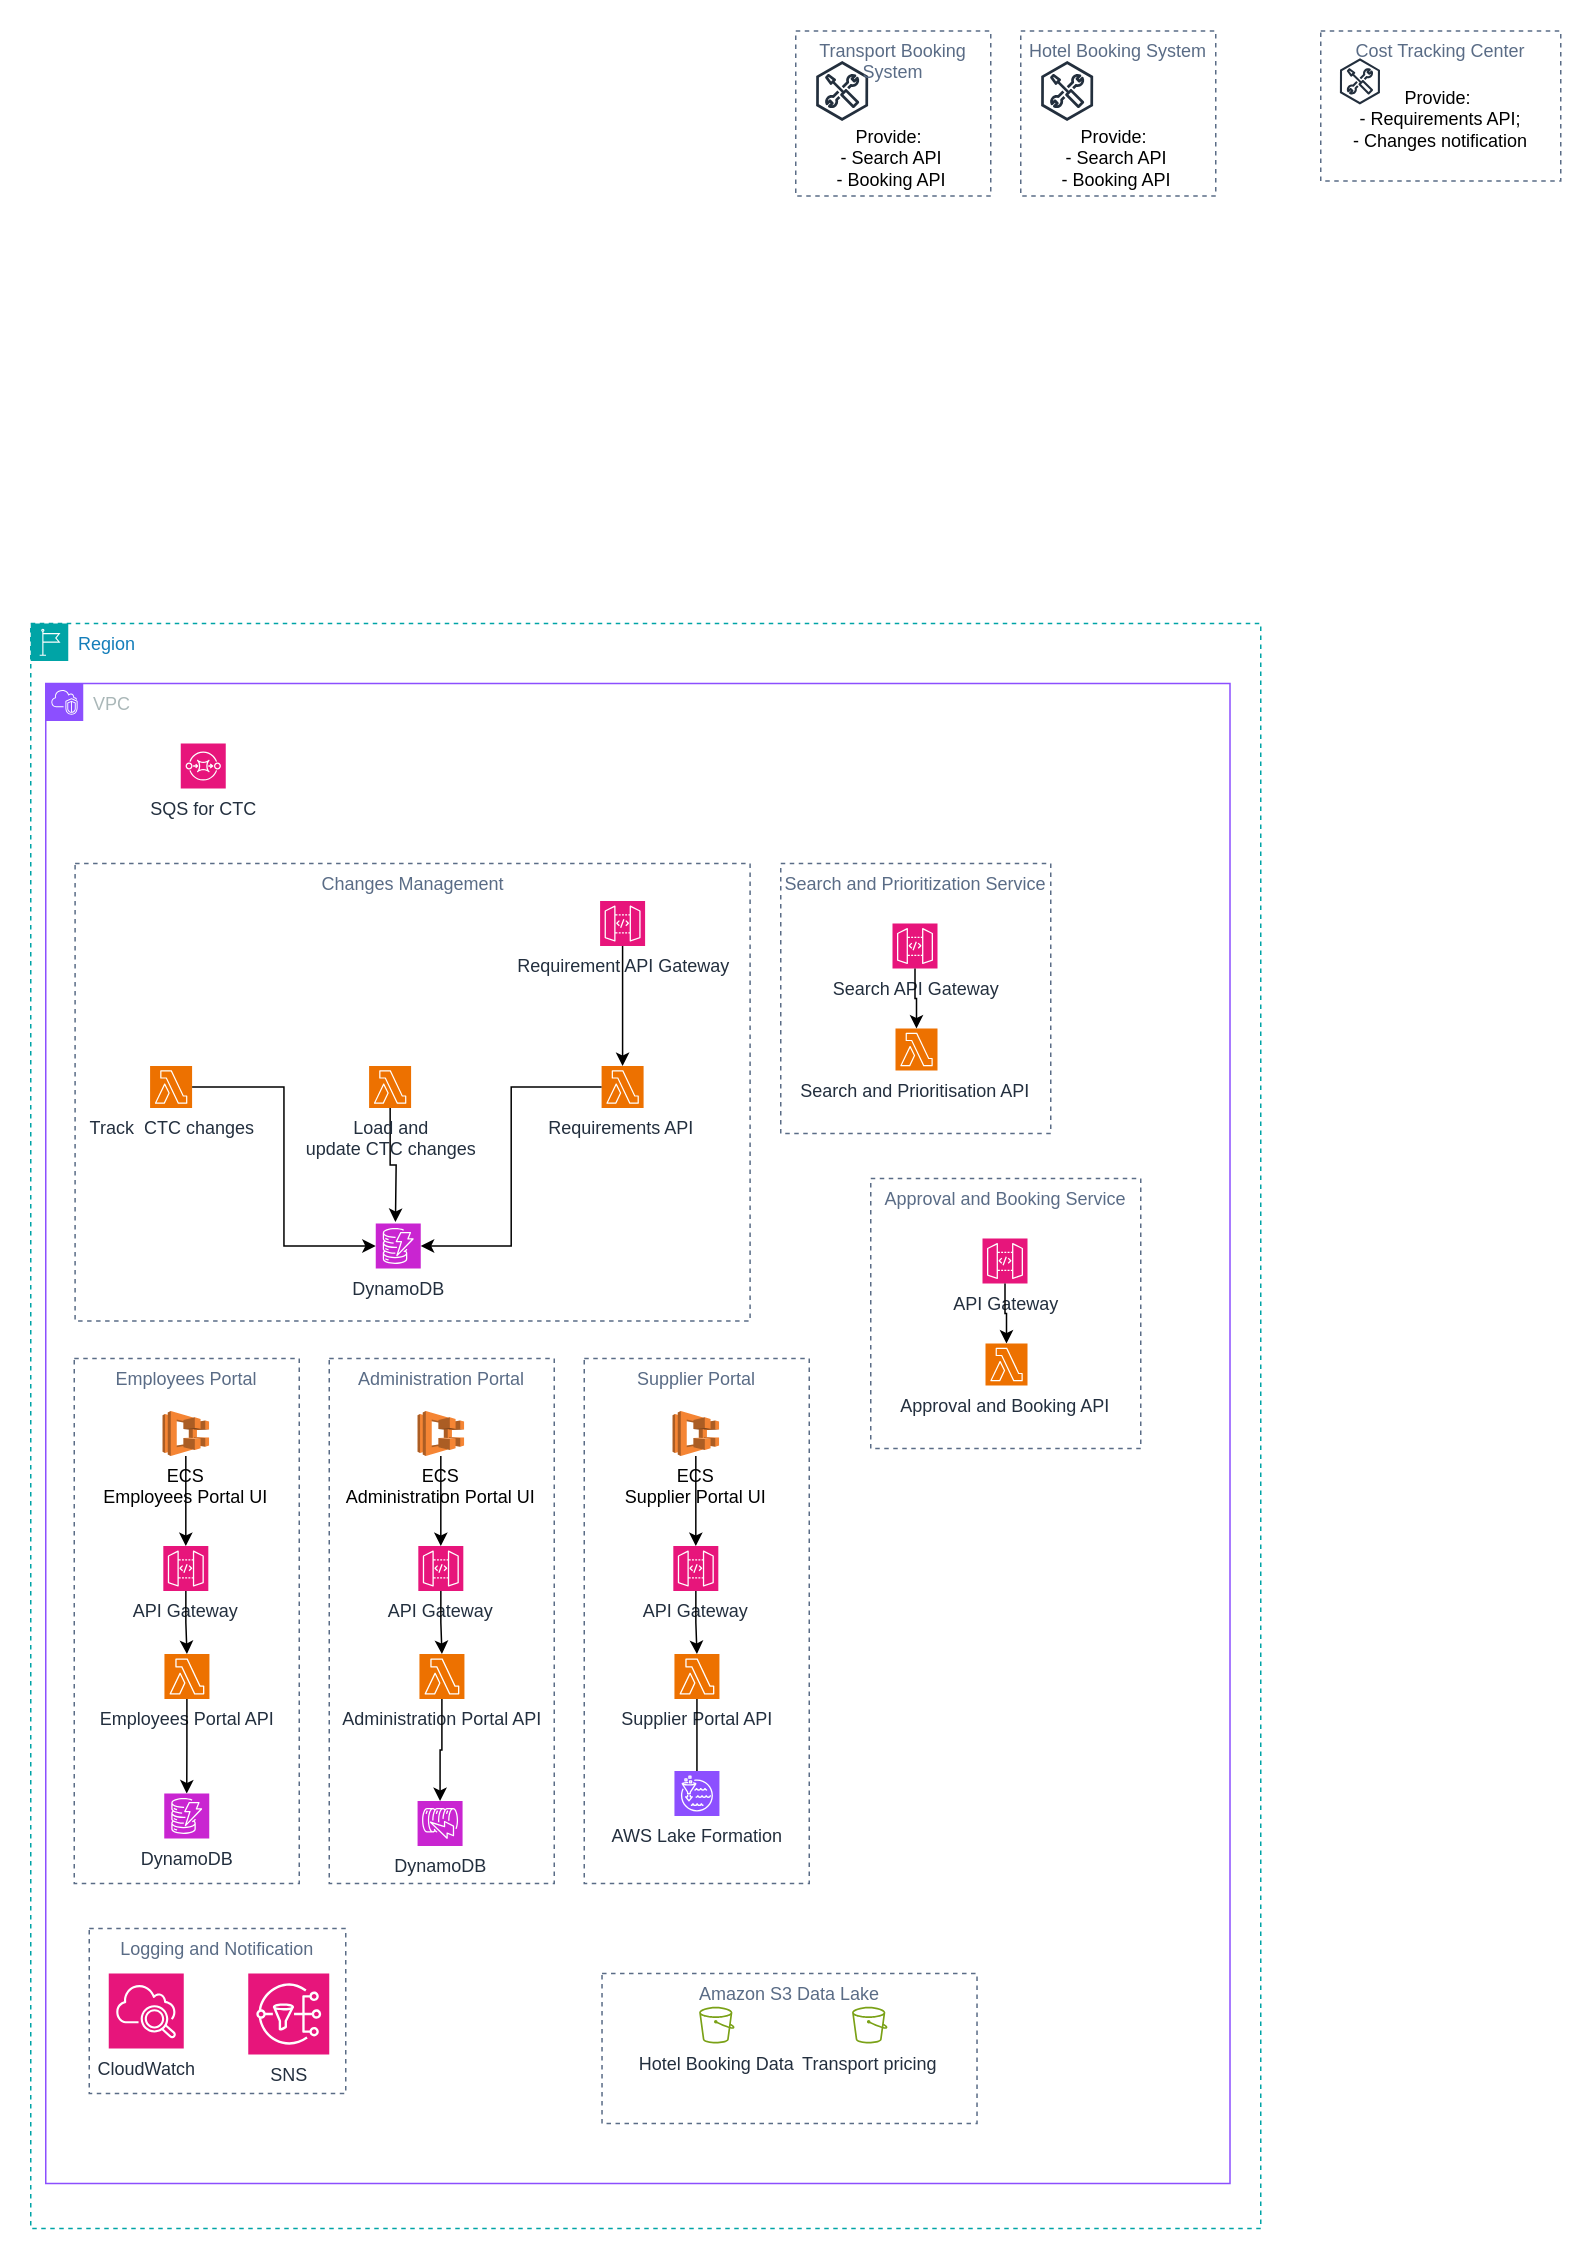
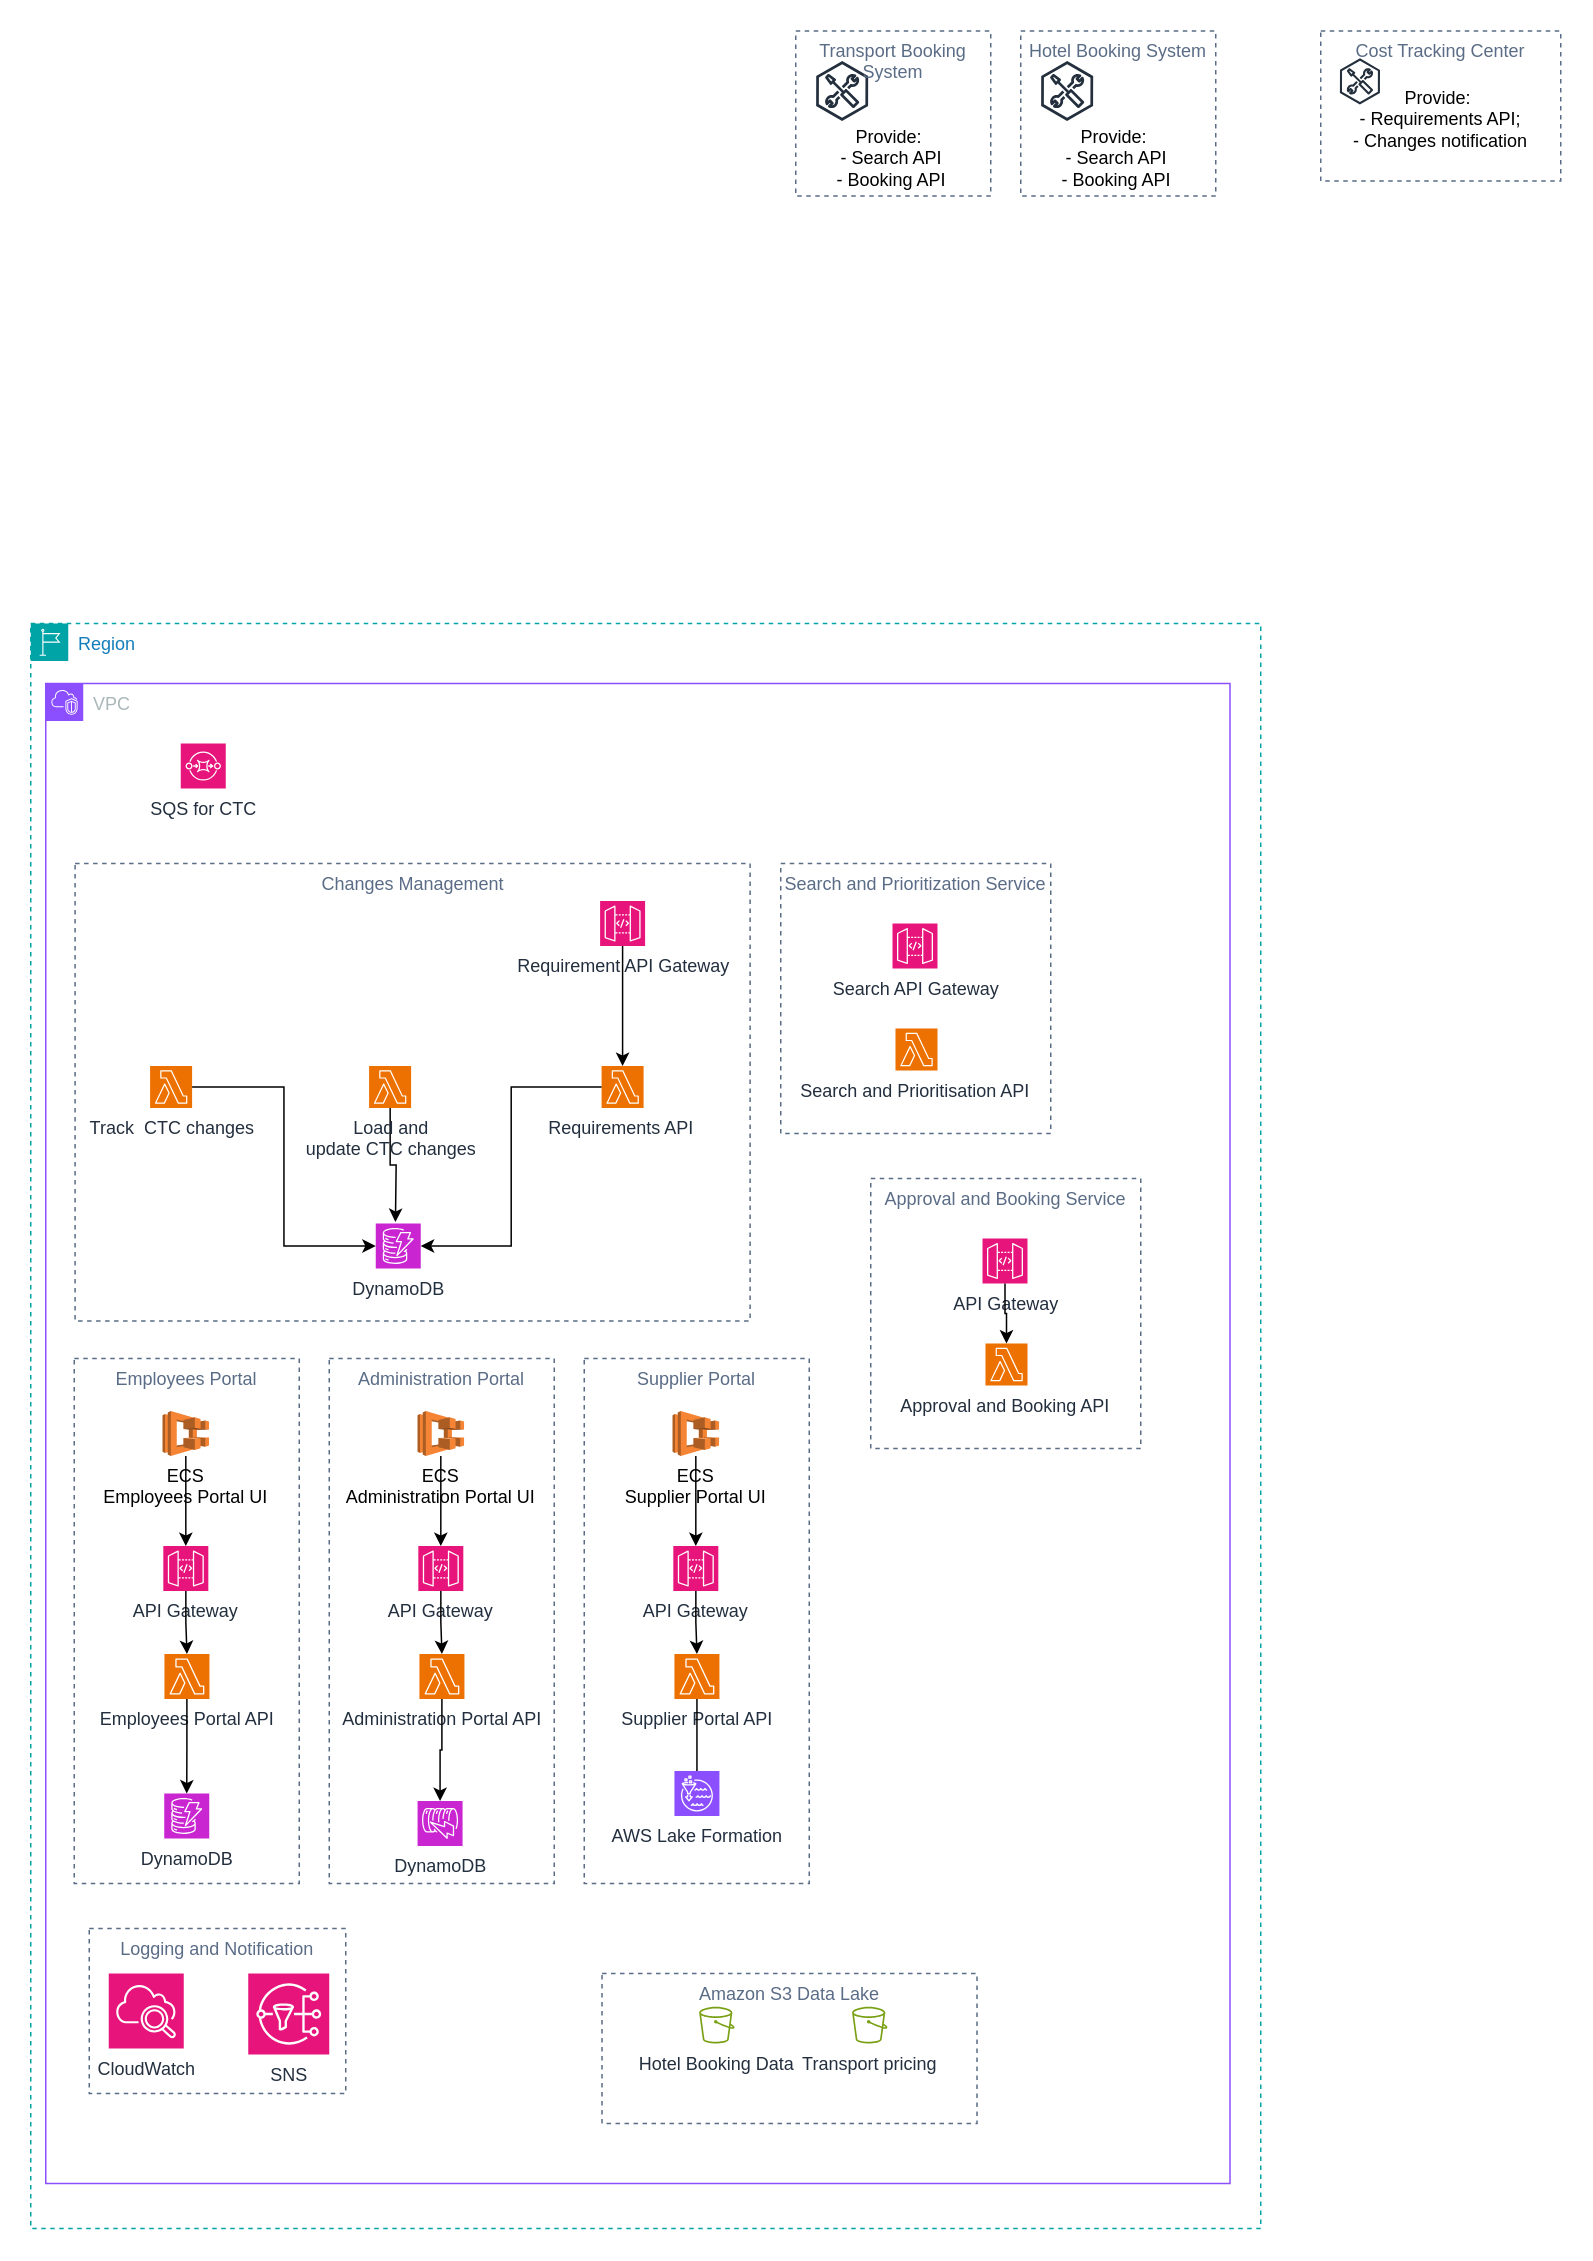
(915, 993) -> none
